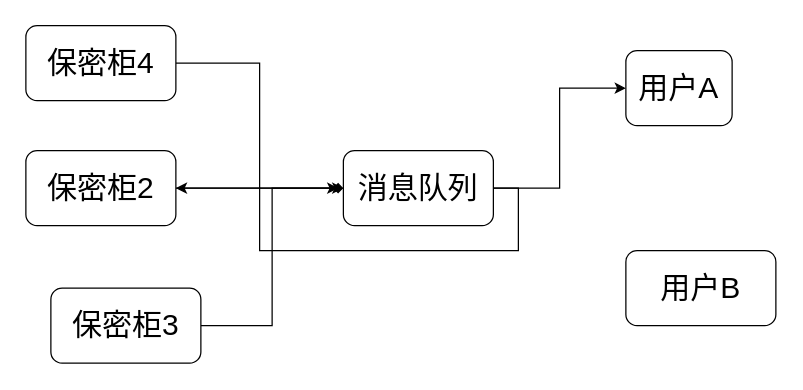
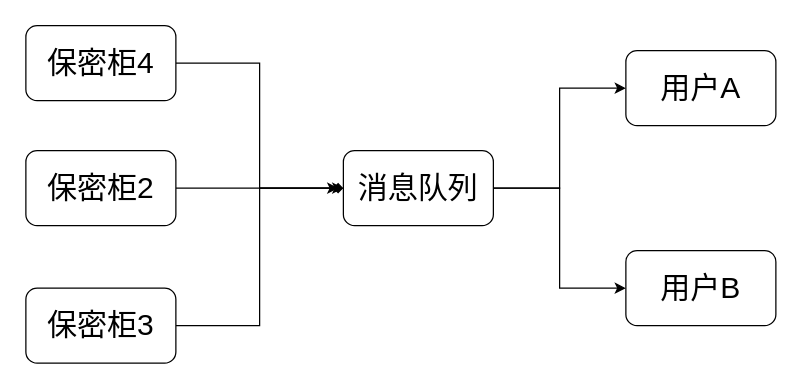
(679, 88) -> (701, 88)
(420, 251) -> (559, 268)
(126, 326) -> (101, 326)
